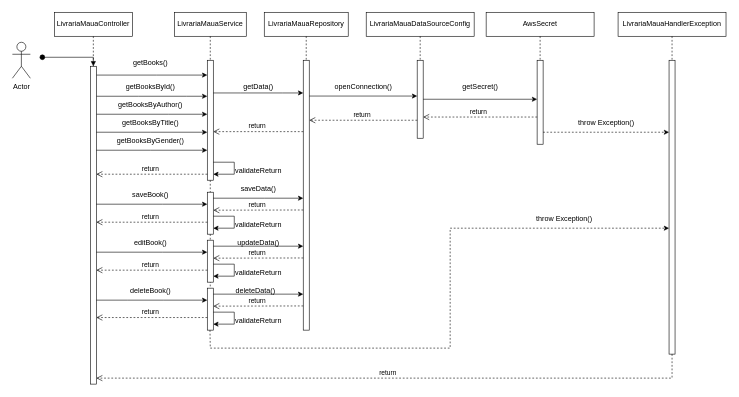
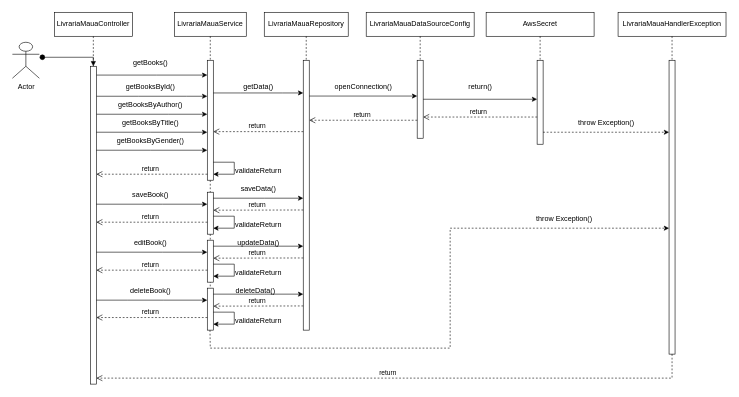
(21, 60) -> (26, 60)
(481, 87) -> (481, 87)
